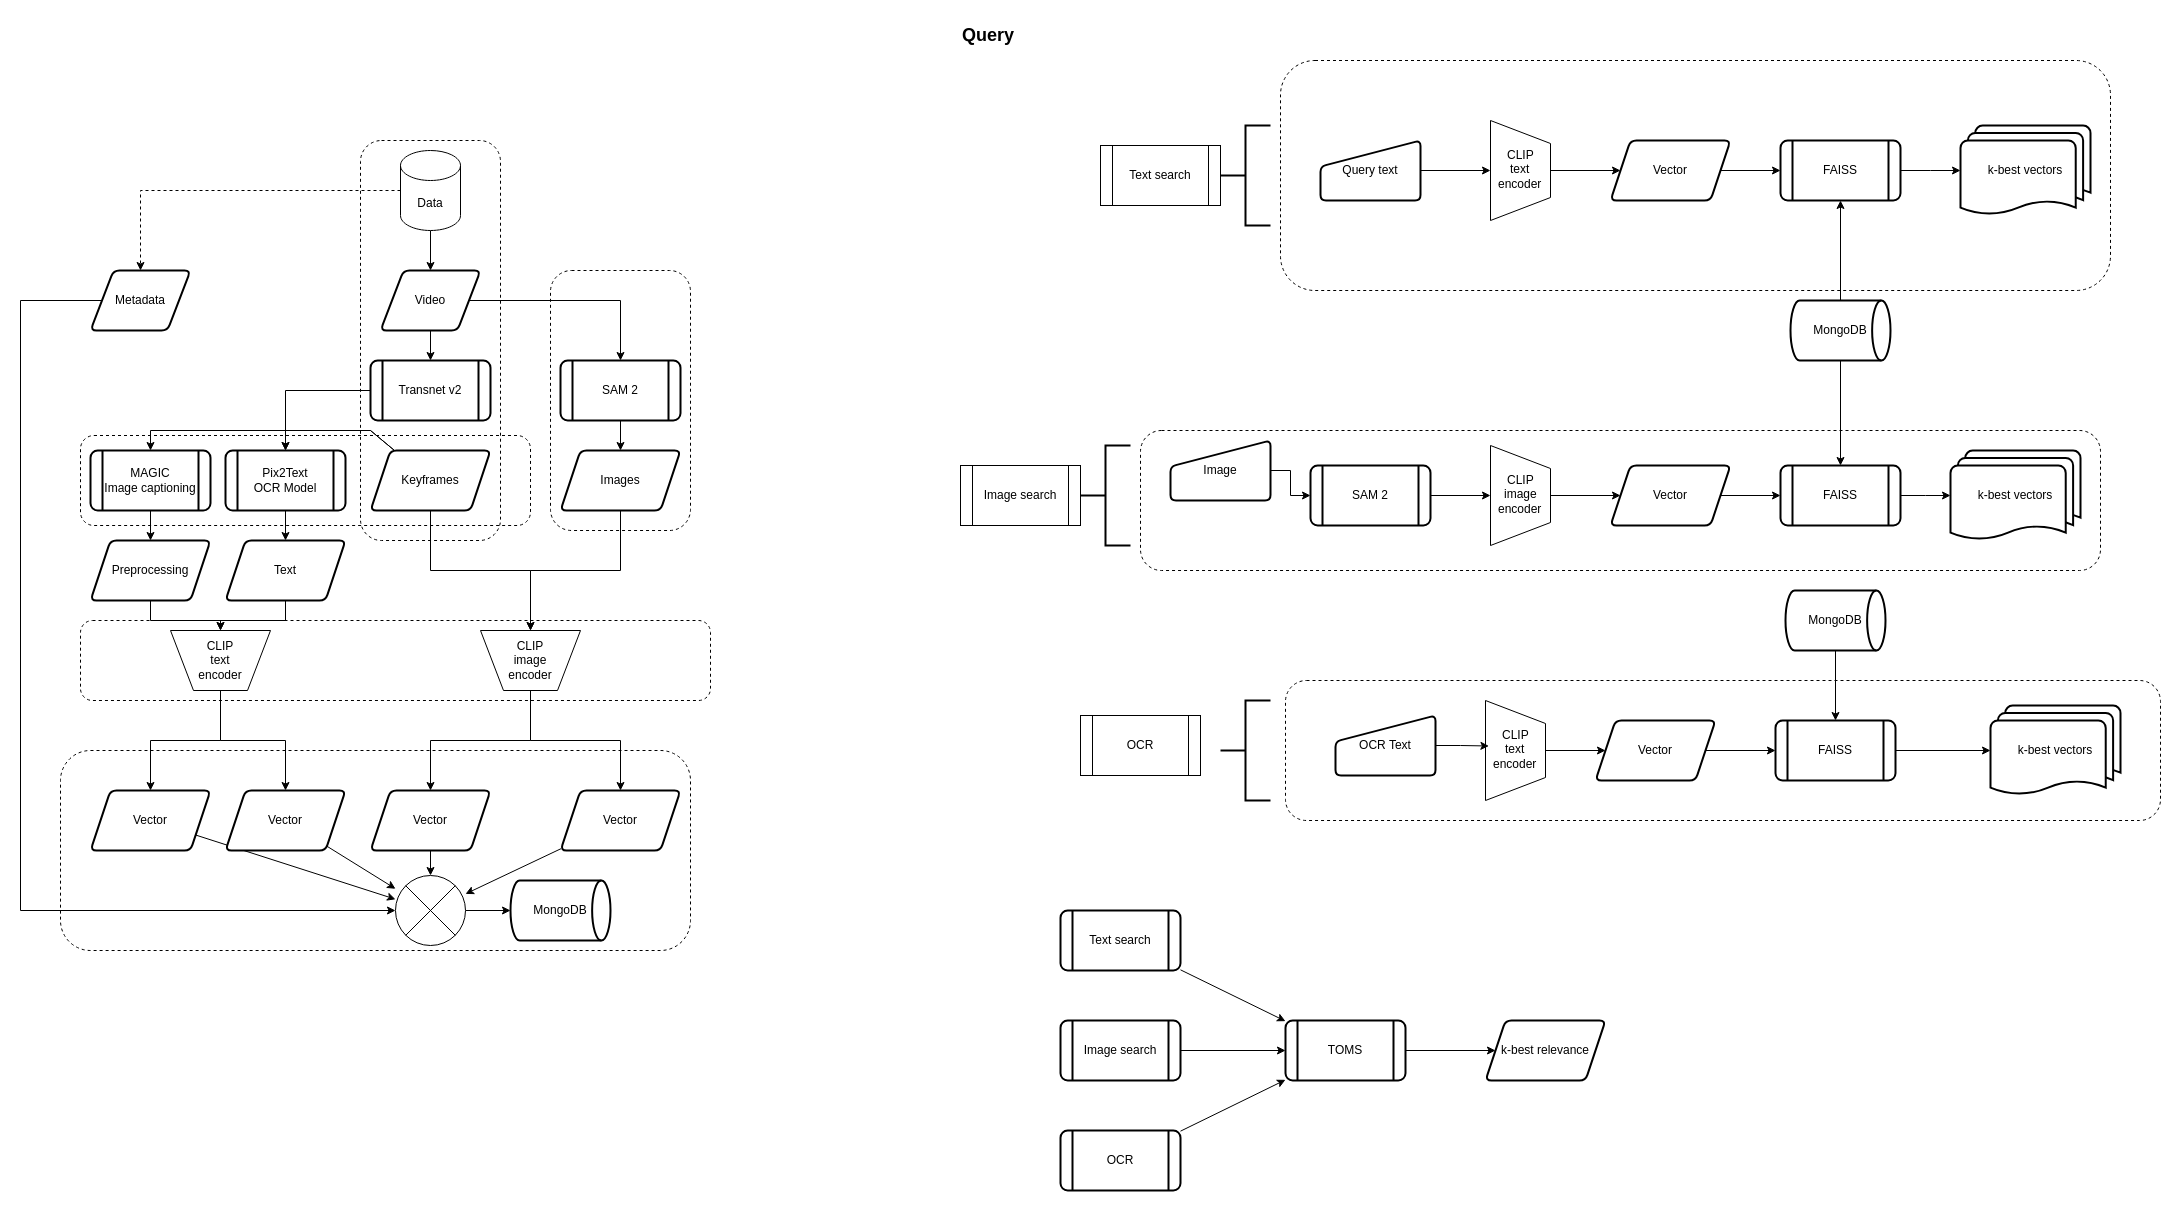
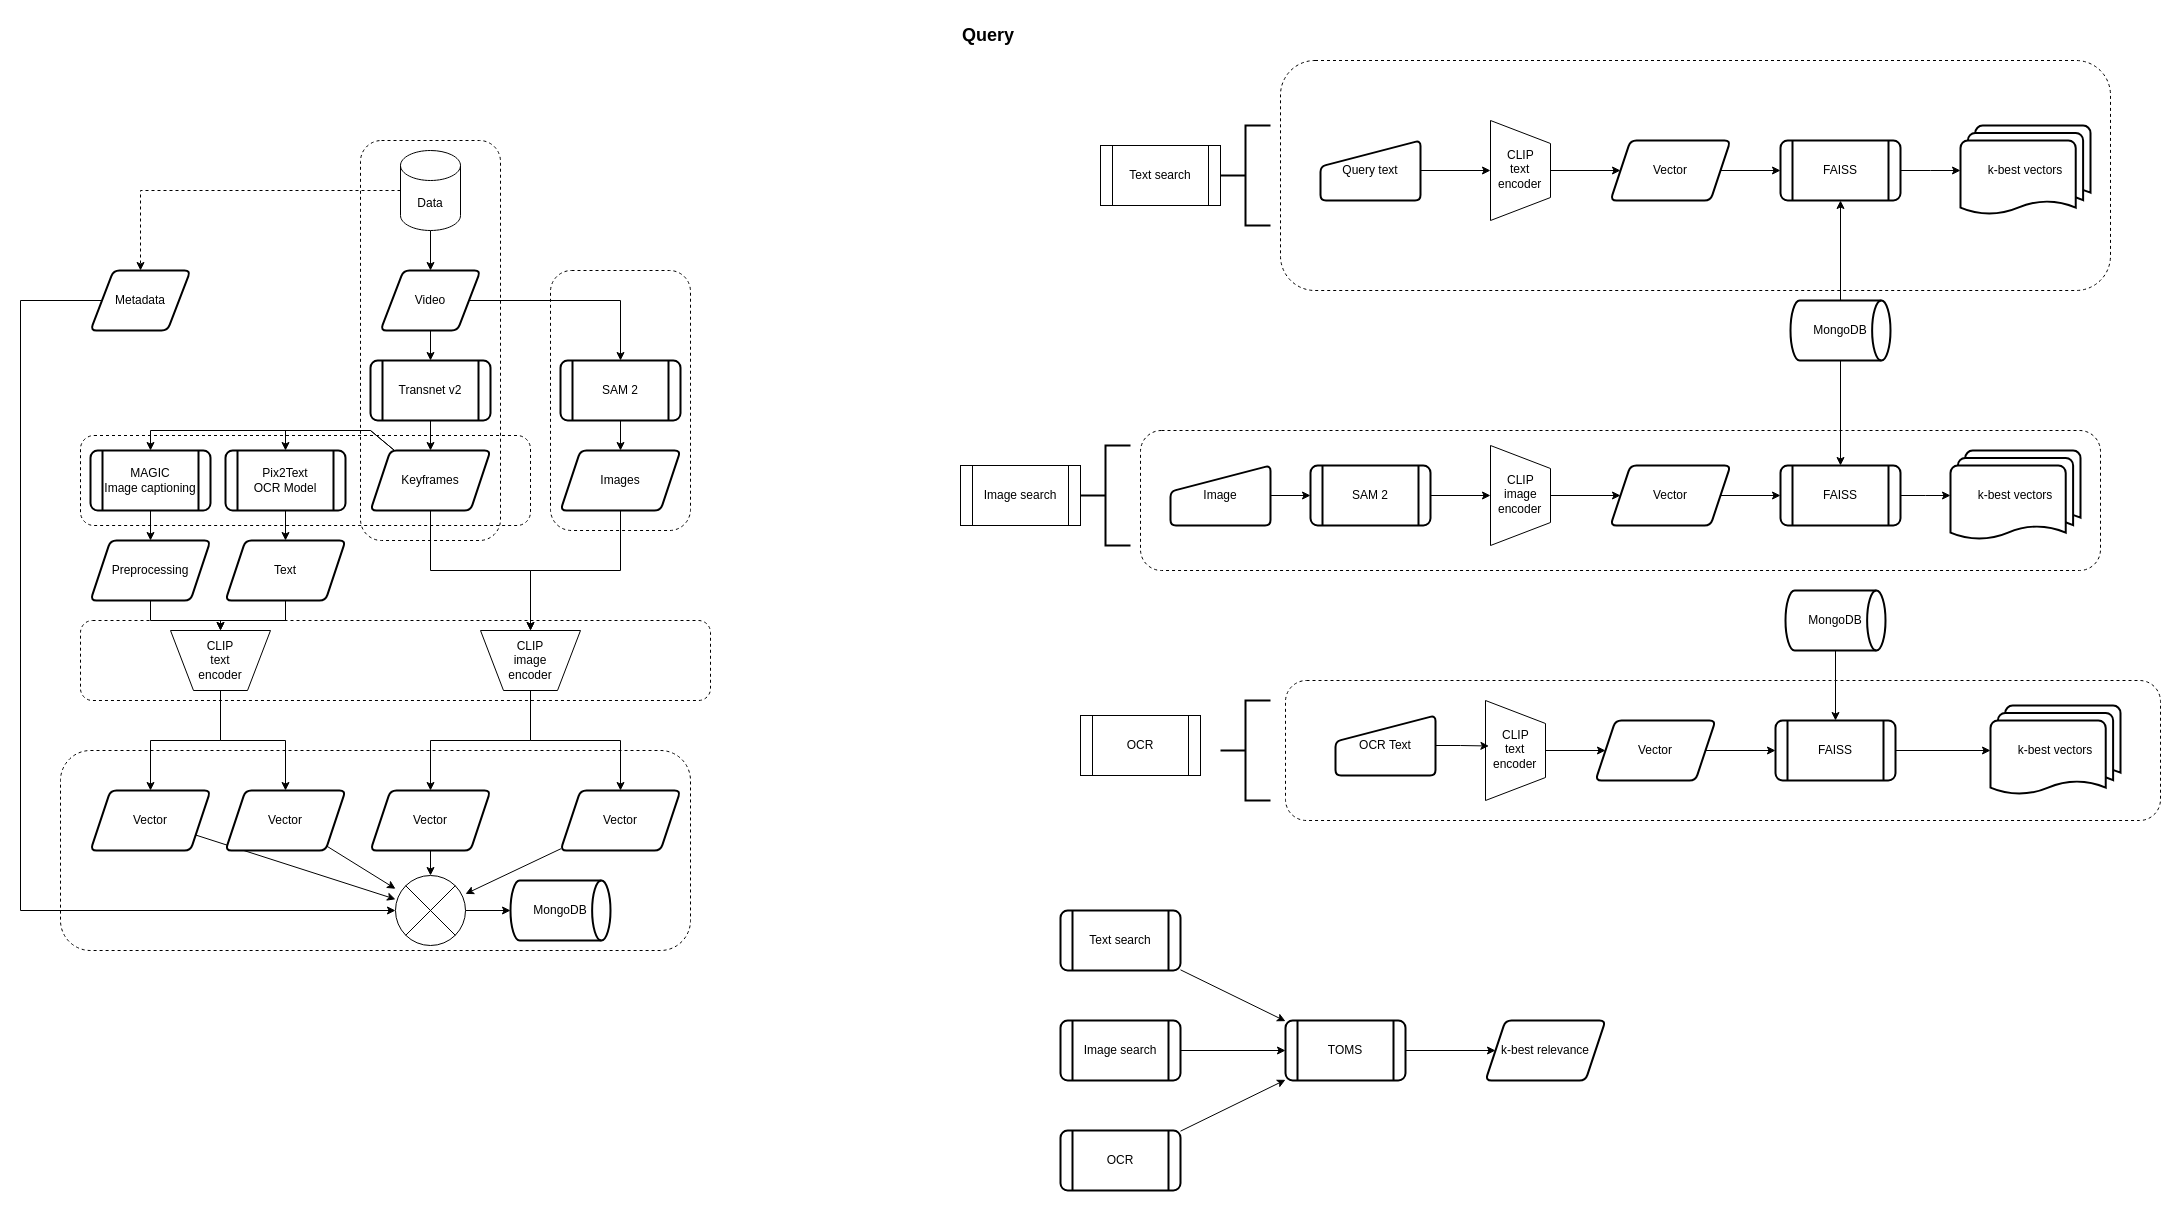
(310, 391) -> (431, 440)
(1221, 471) -> (1221, 496)
